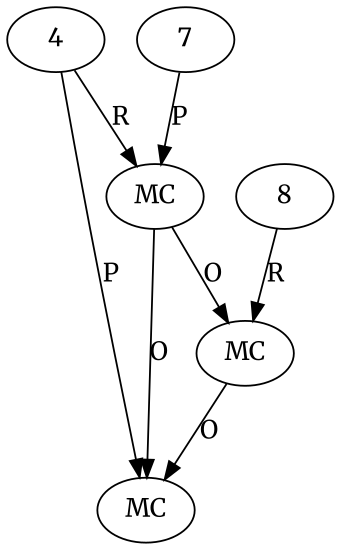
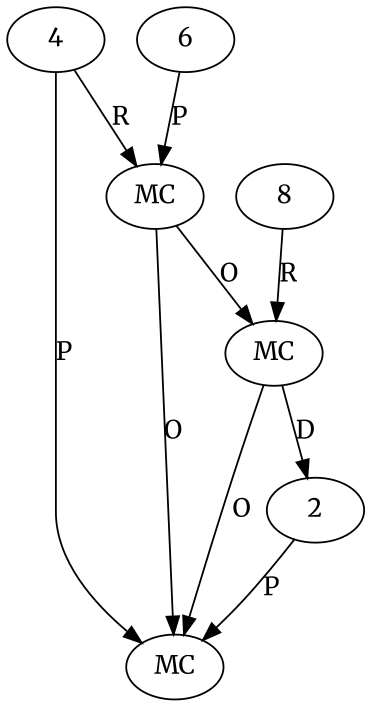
(186, 40) -> (186, 40)
none -> (315, 510)
